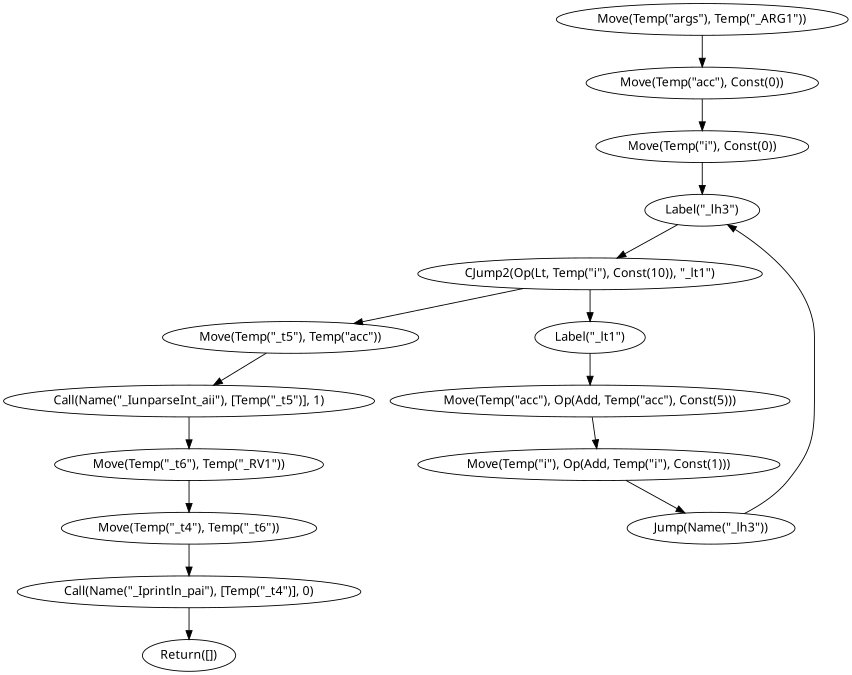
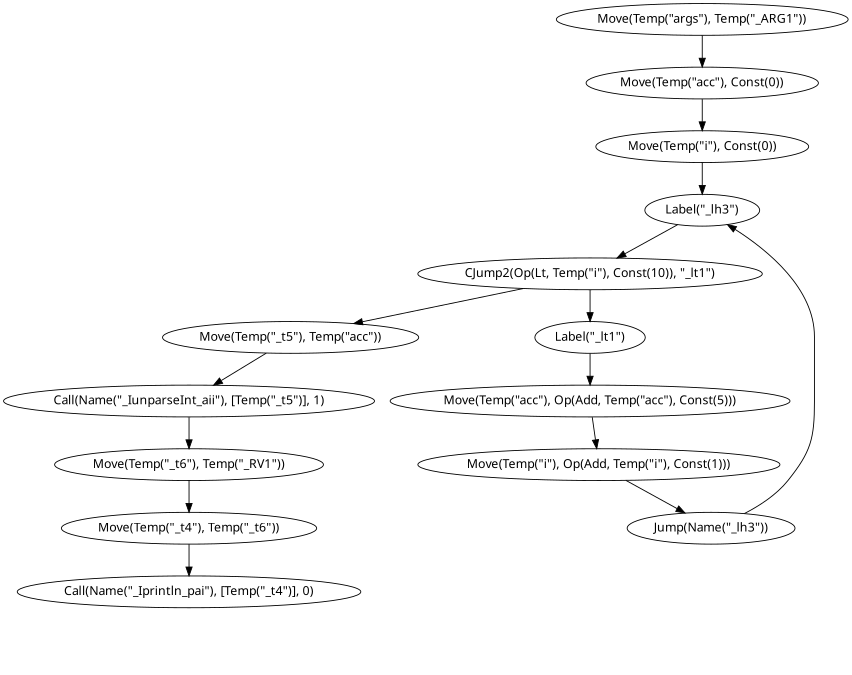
(189, 655) -> none
